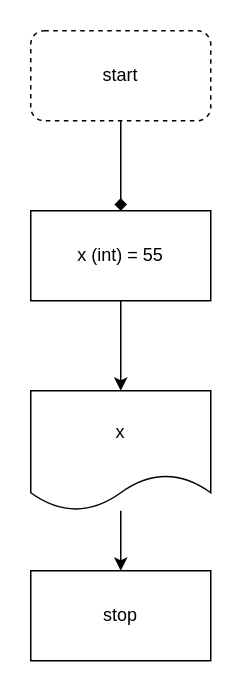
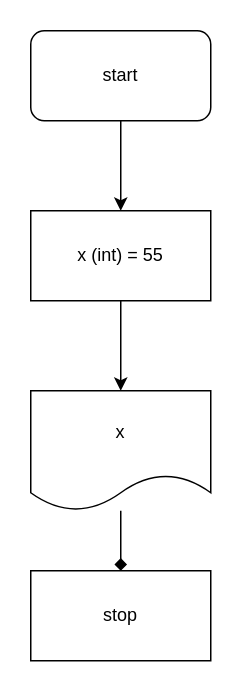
(121, 76) -> (121, 76)
(121, 198) -> (121, 199)
(121, 559) -> (121, 558)
